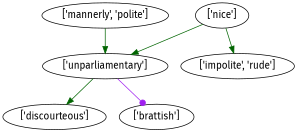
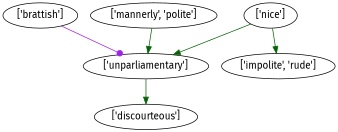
(129, 90) -> (89, 39)
